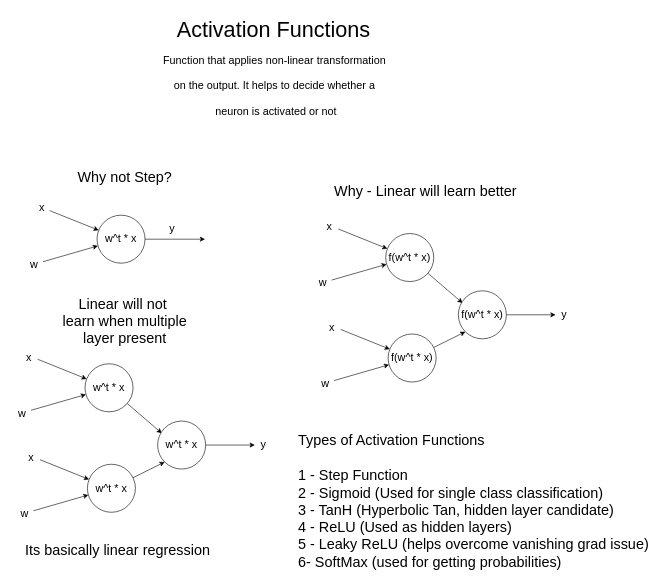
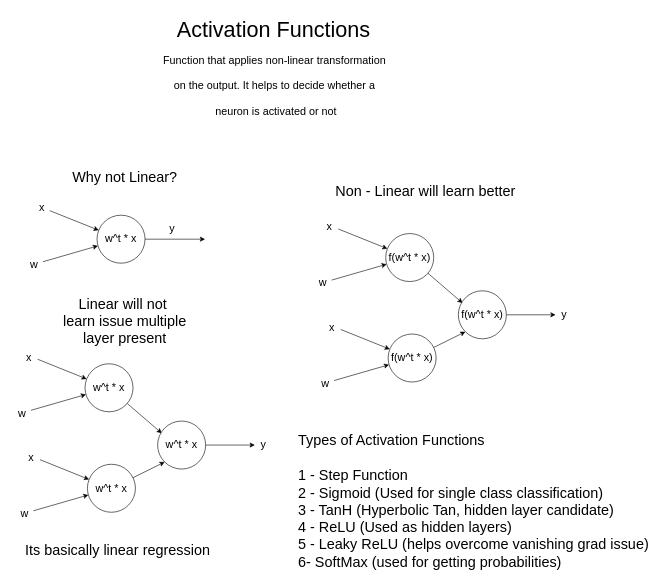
(125, 178) -> (125, 178)
(425, 192) -> (425, 192)
(125, 321) -> (125, 321)
